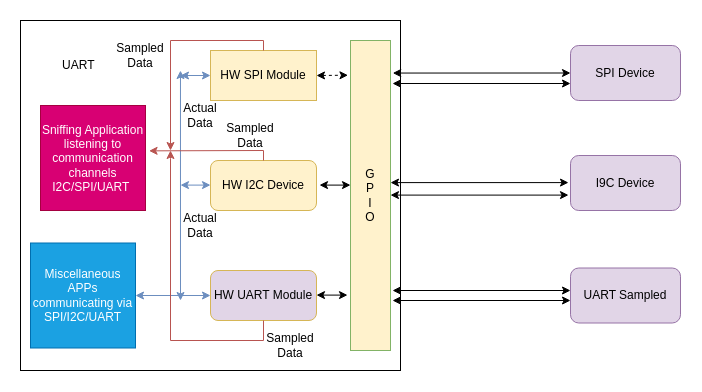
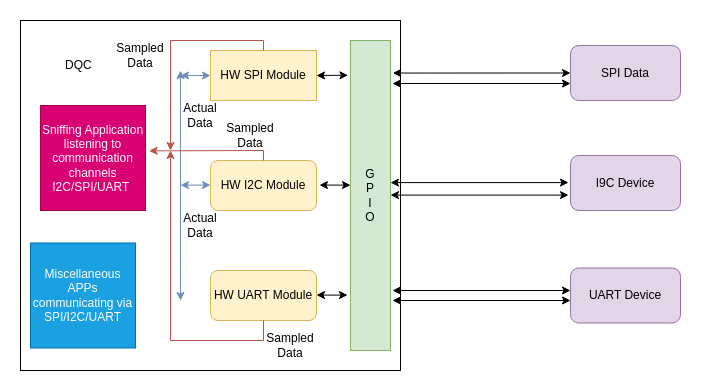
(81, 66) -> (81, 66)
(626, 74) -> (626, 74)
(332, 75) -> (332, 75)
(264, 186) -> (264, 186)
(371, 196) -> (371, 196)
(173, 296) -> none
(264, 296) -> (264, 296)
(626, 296) -> (626, 296)
